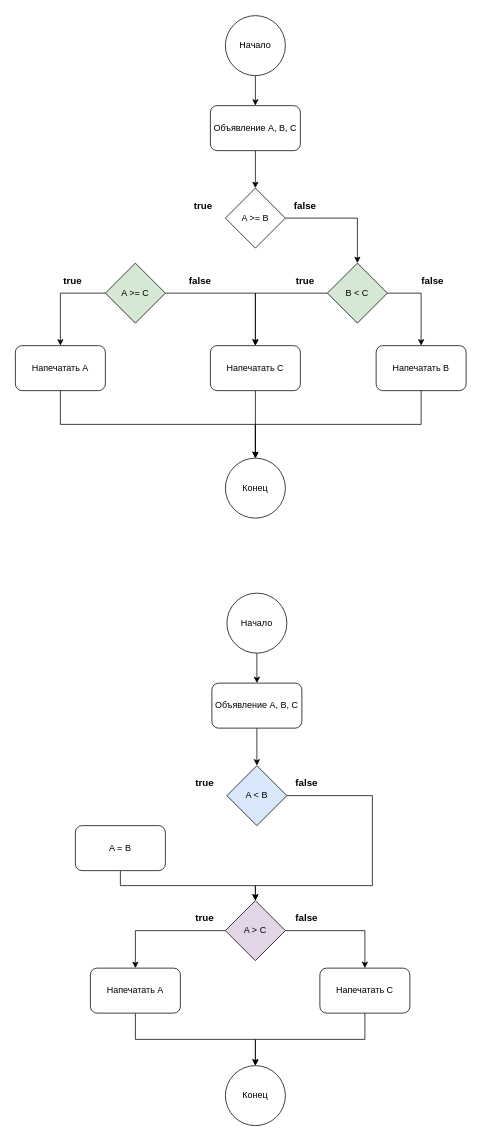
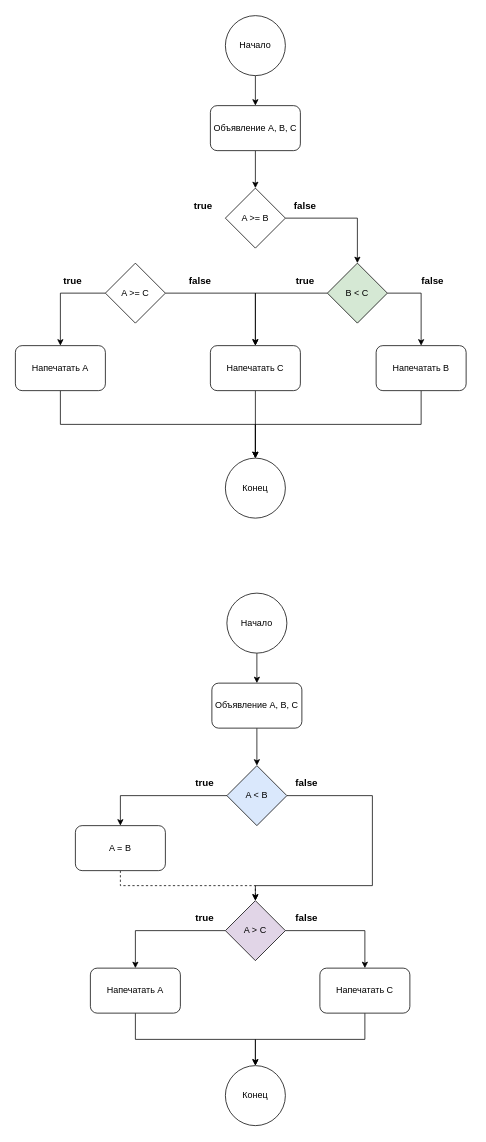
(135, 293) -> (135, 293)
none -> (162, 795)
(179, 885) -> (179, 885)
